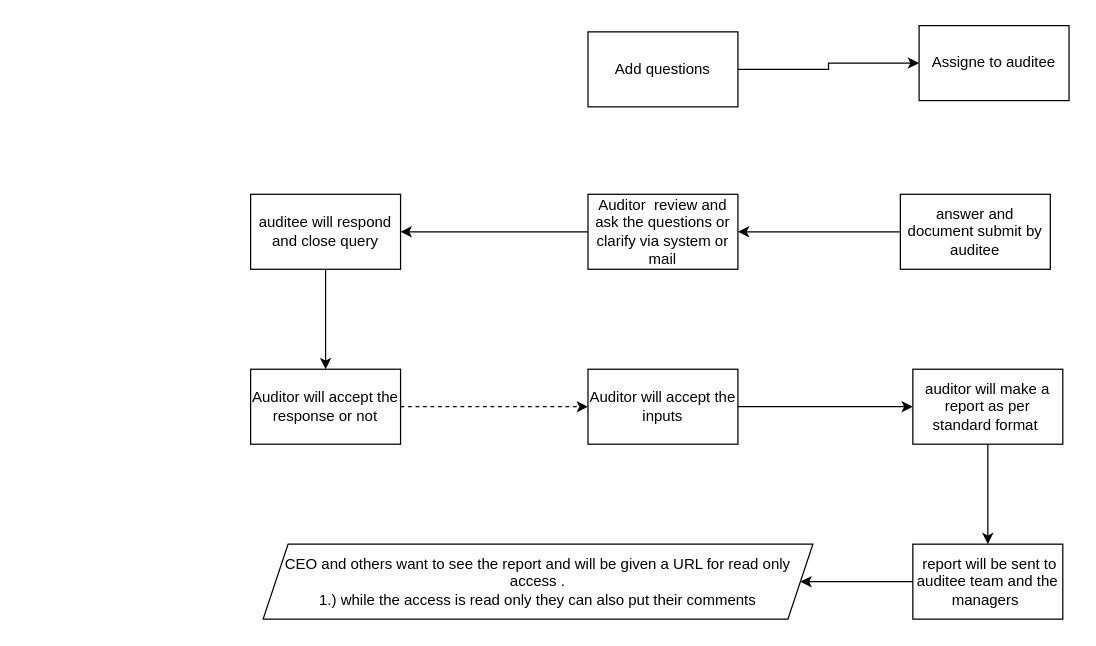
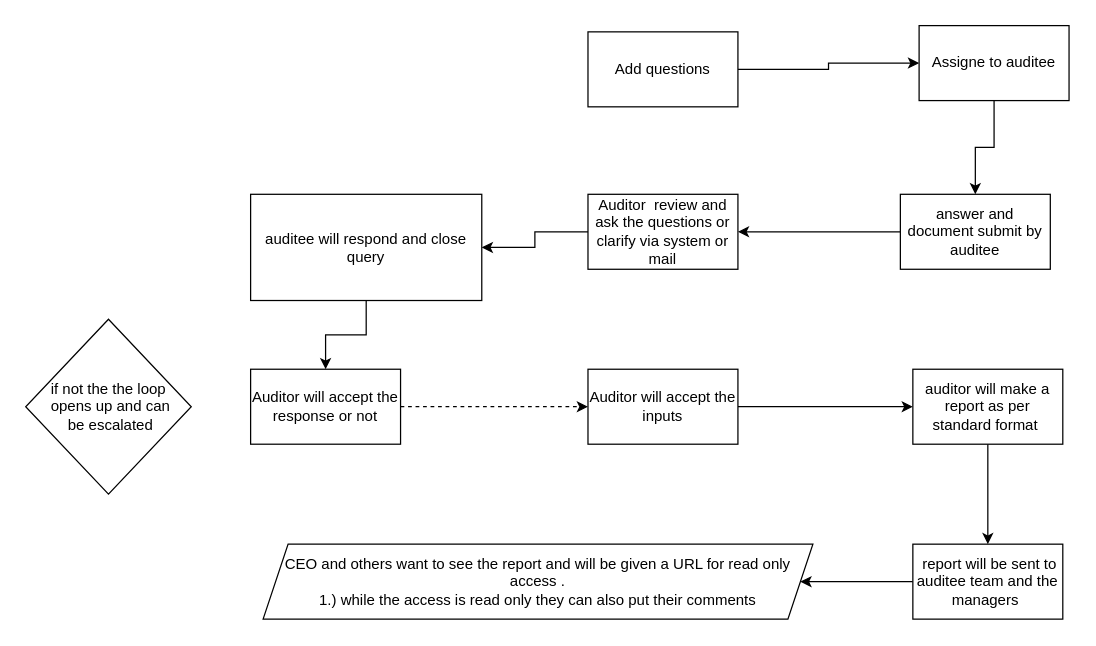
none -> (989, 148)
(326, 232) -> (366, 248)
none -> (108, 407)
